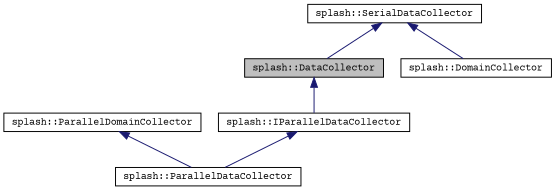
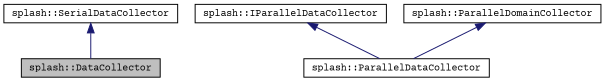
(476, 68) -> none
(314, 100) -> none
